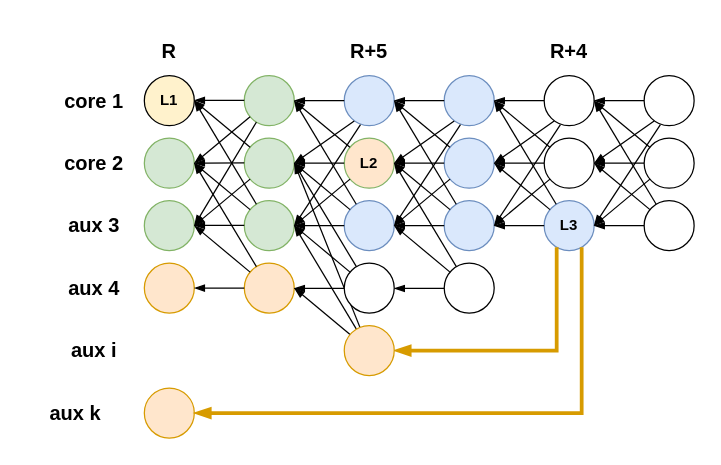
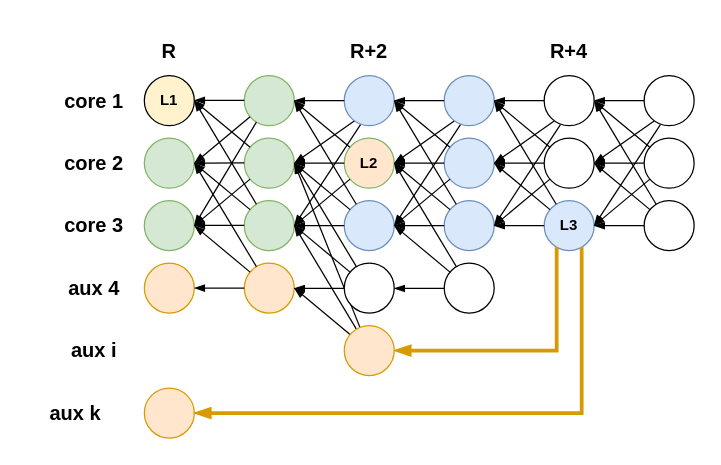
(369, 51) -> (369, 51)
(94, 226) -> (94, 226)
